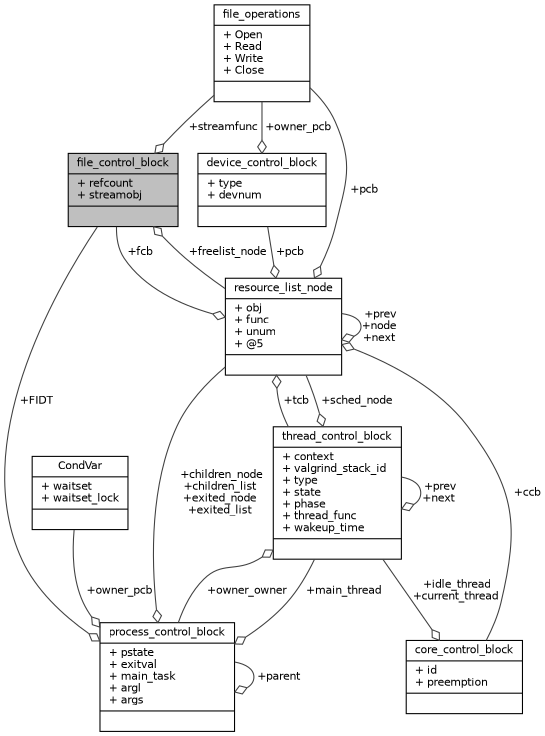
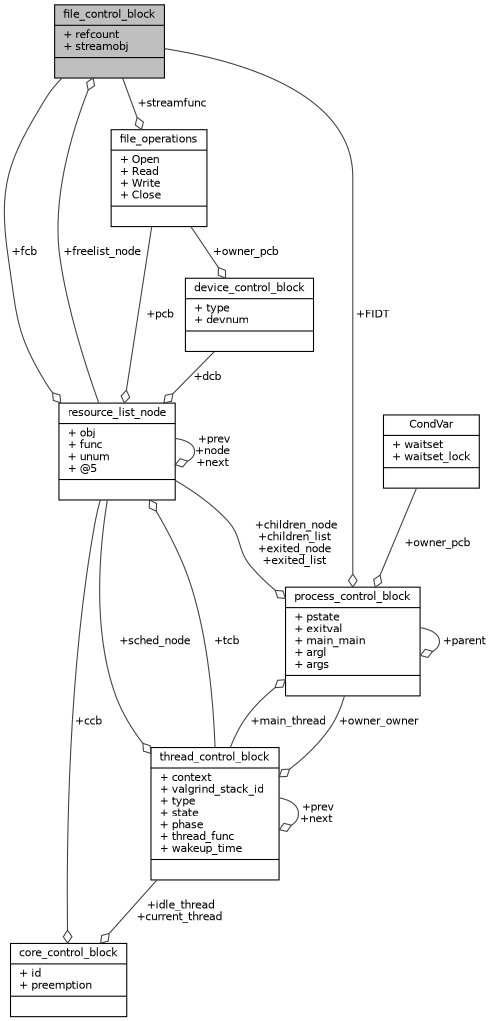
(188, 119) -> (130, 98)
(288, 252) -> (206, 377)
(492, 464) -> (73, 714)
(143, 677) -> (330, 641)
